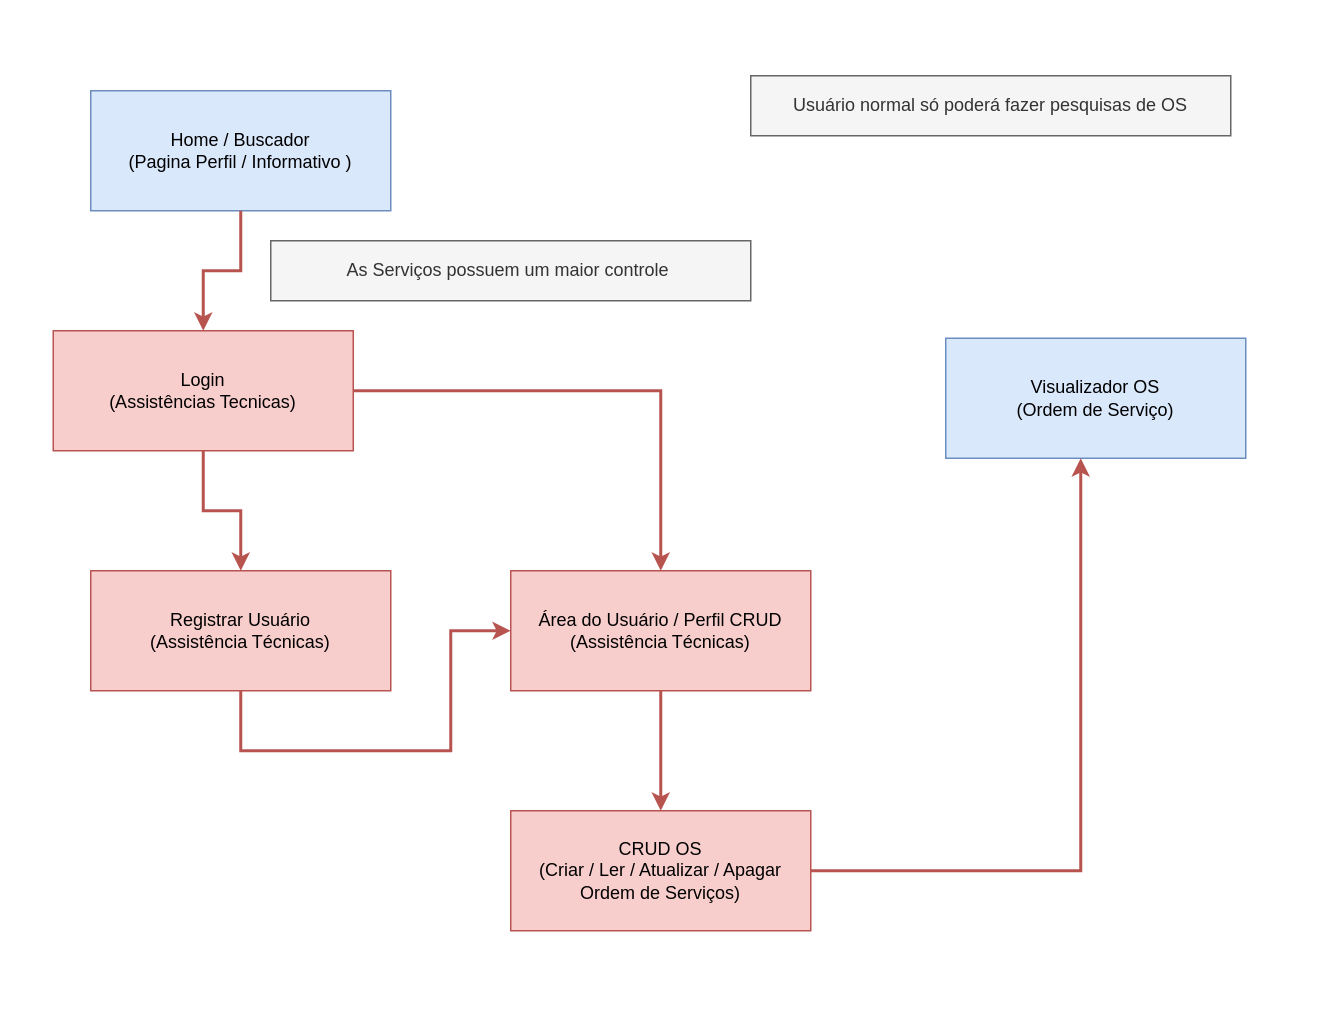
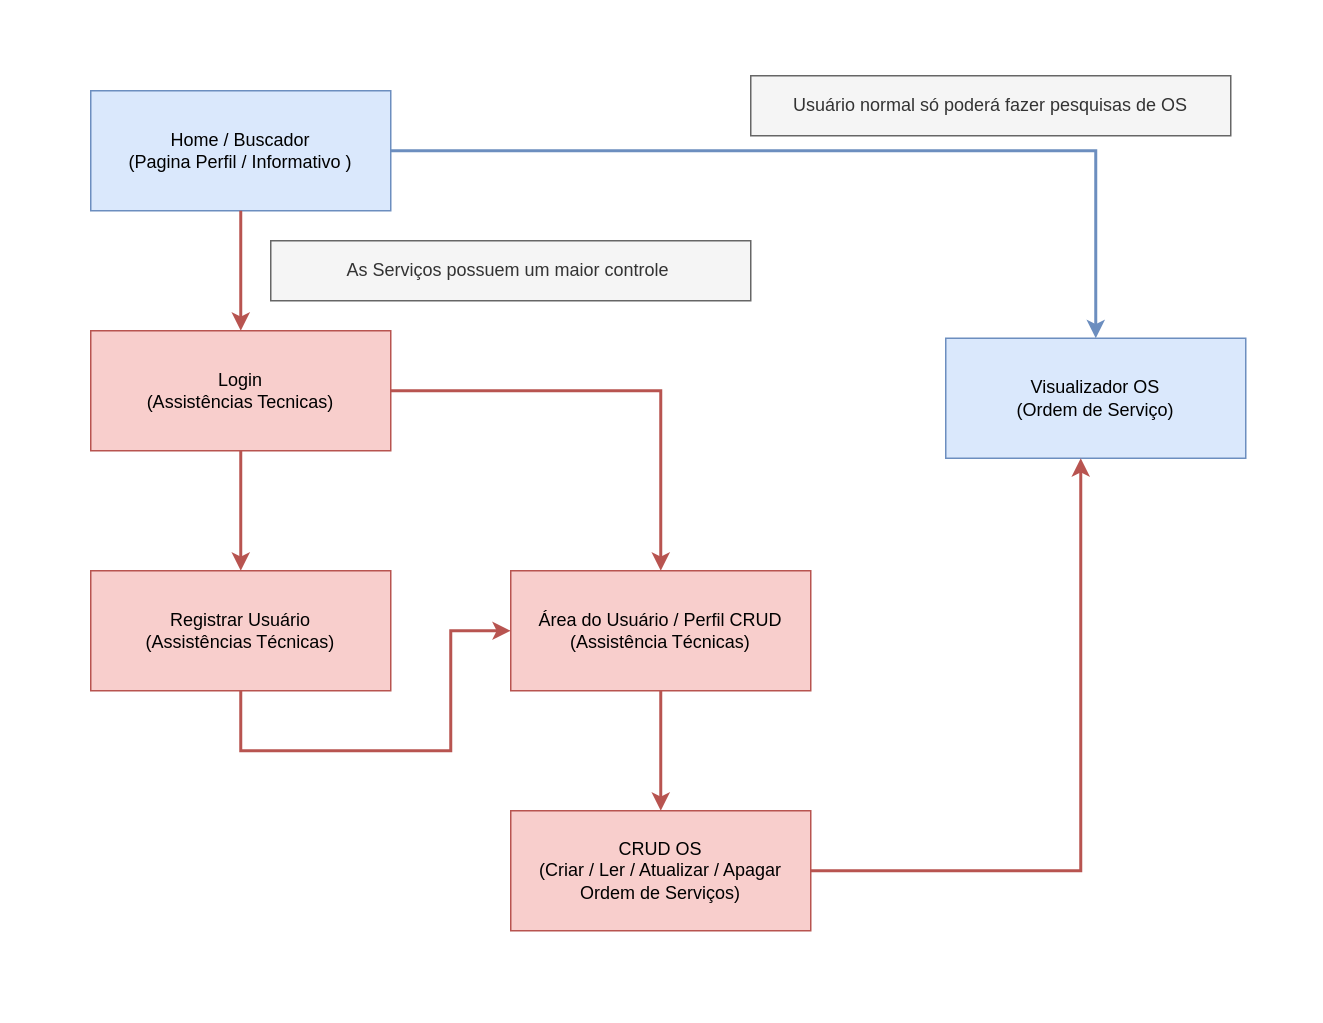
none -> (831, 151)
(203, 391) -> (241, 391)
(241, 631) -> (241, 631)
